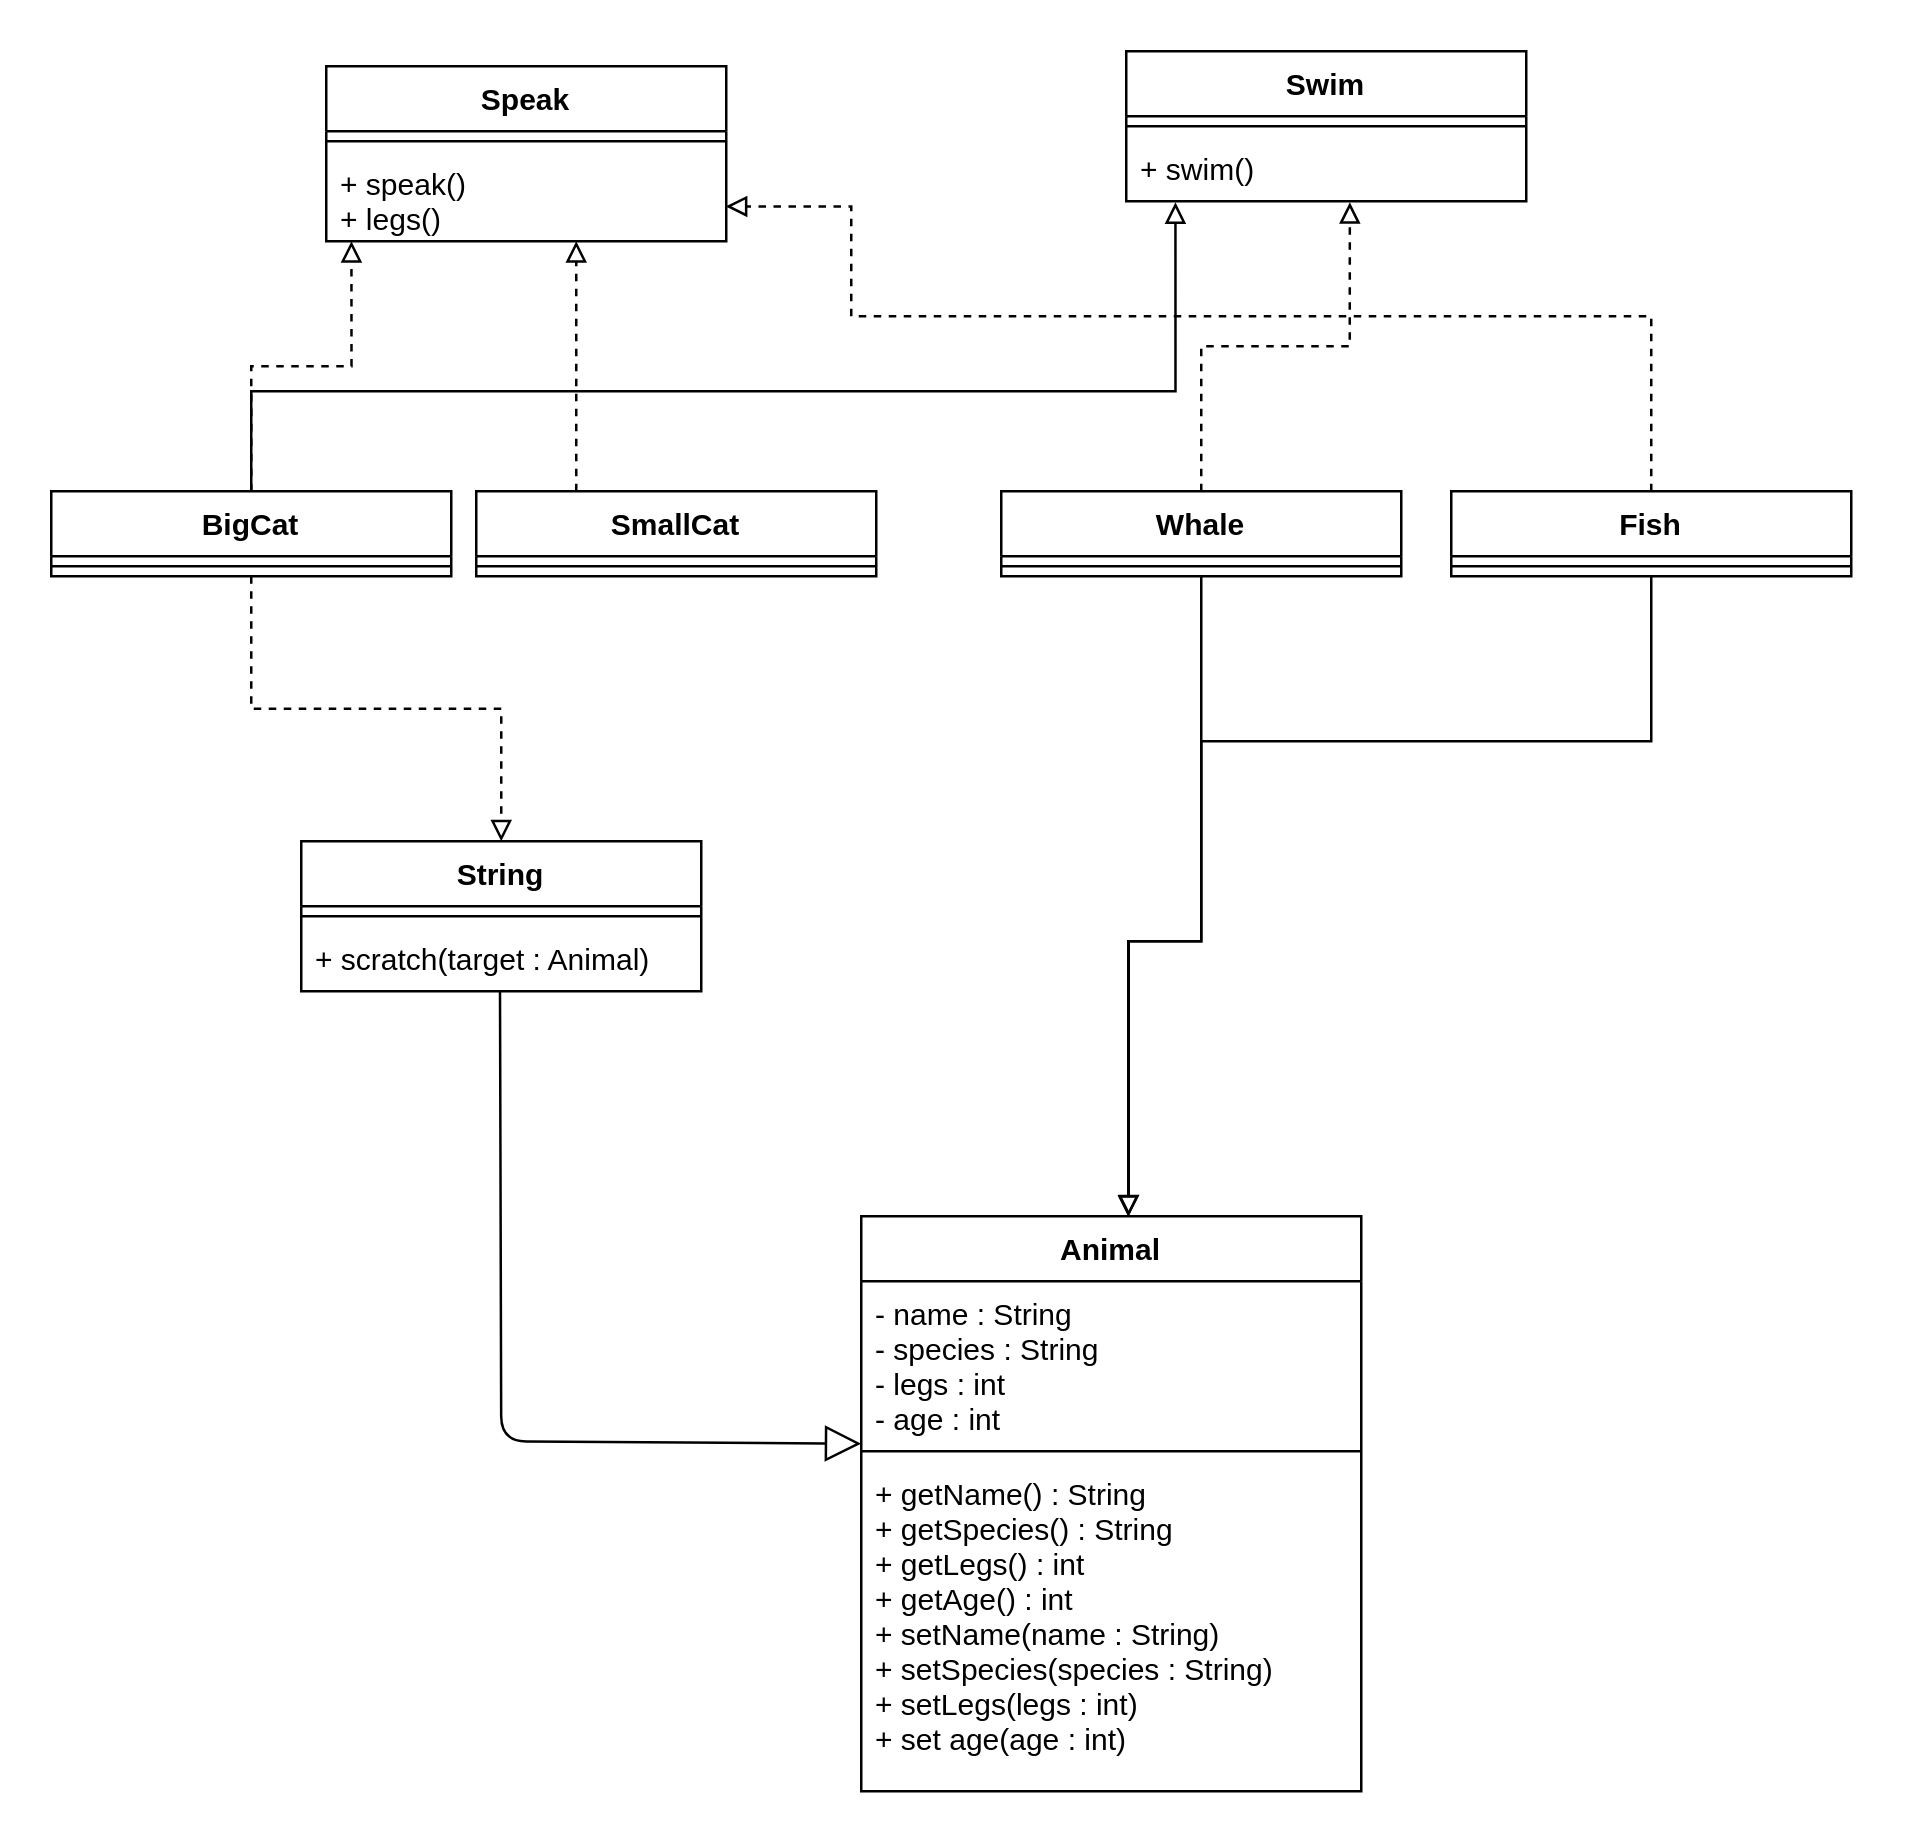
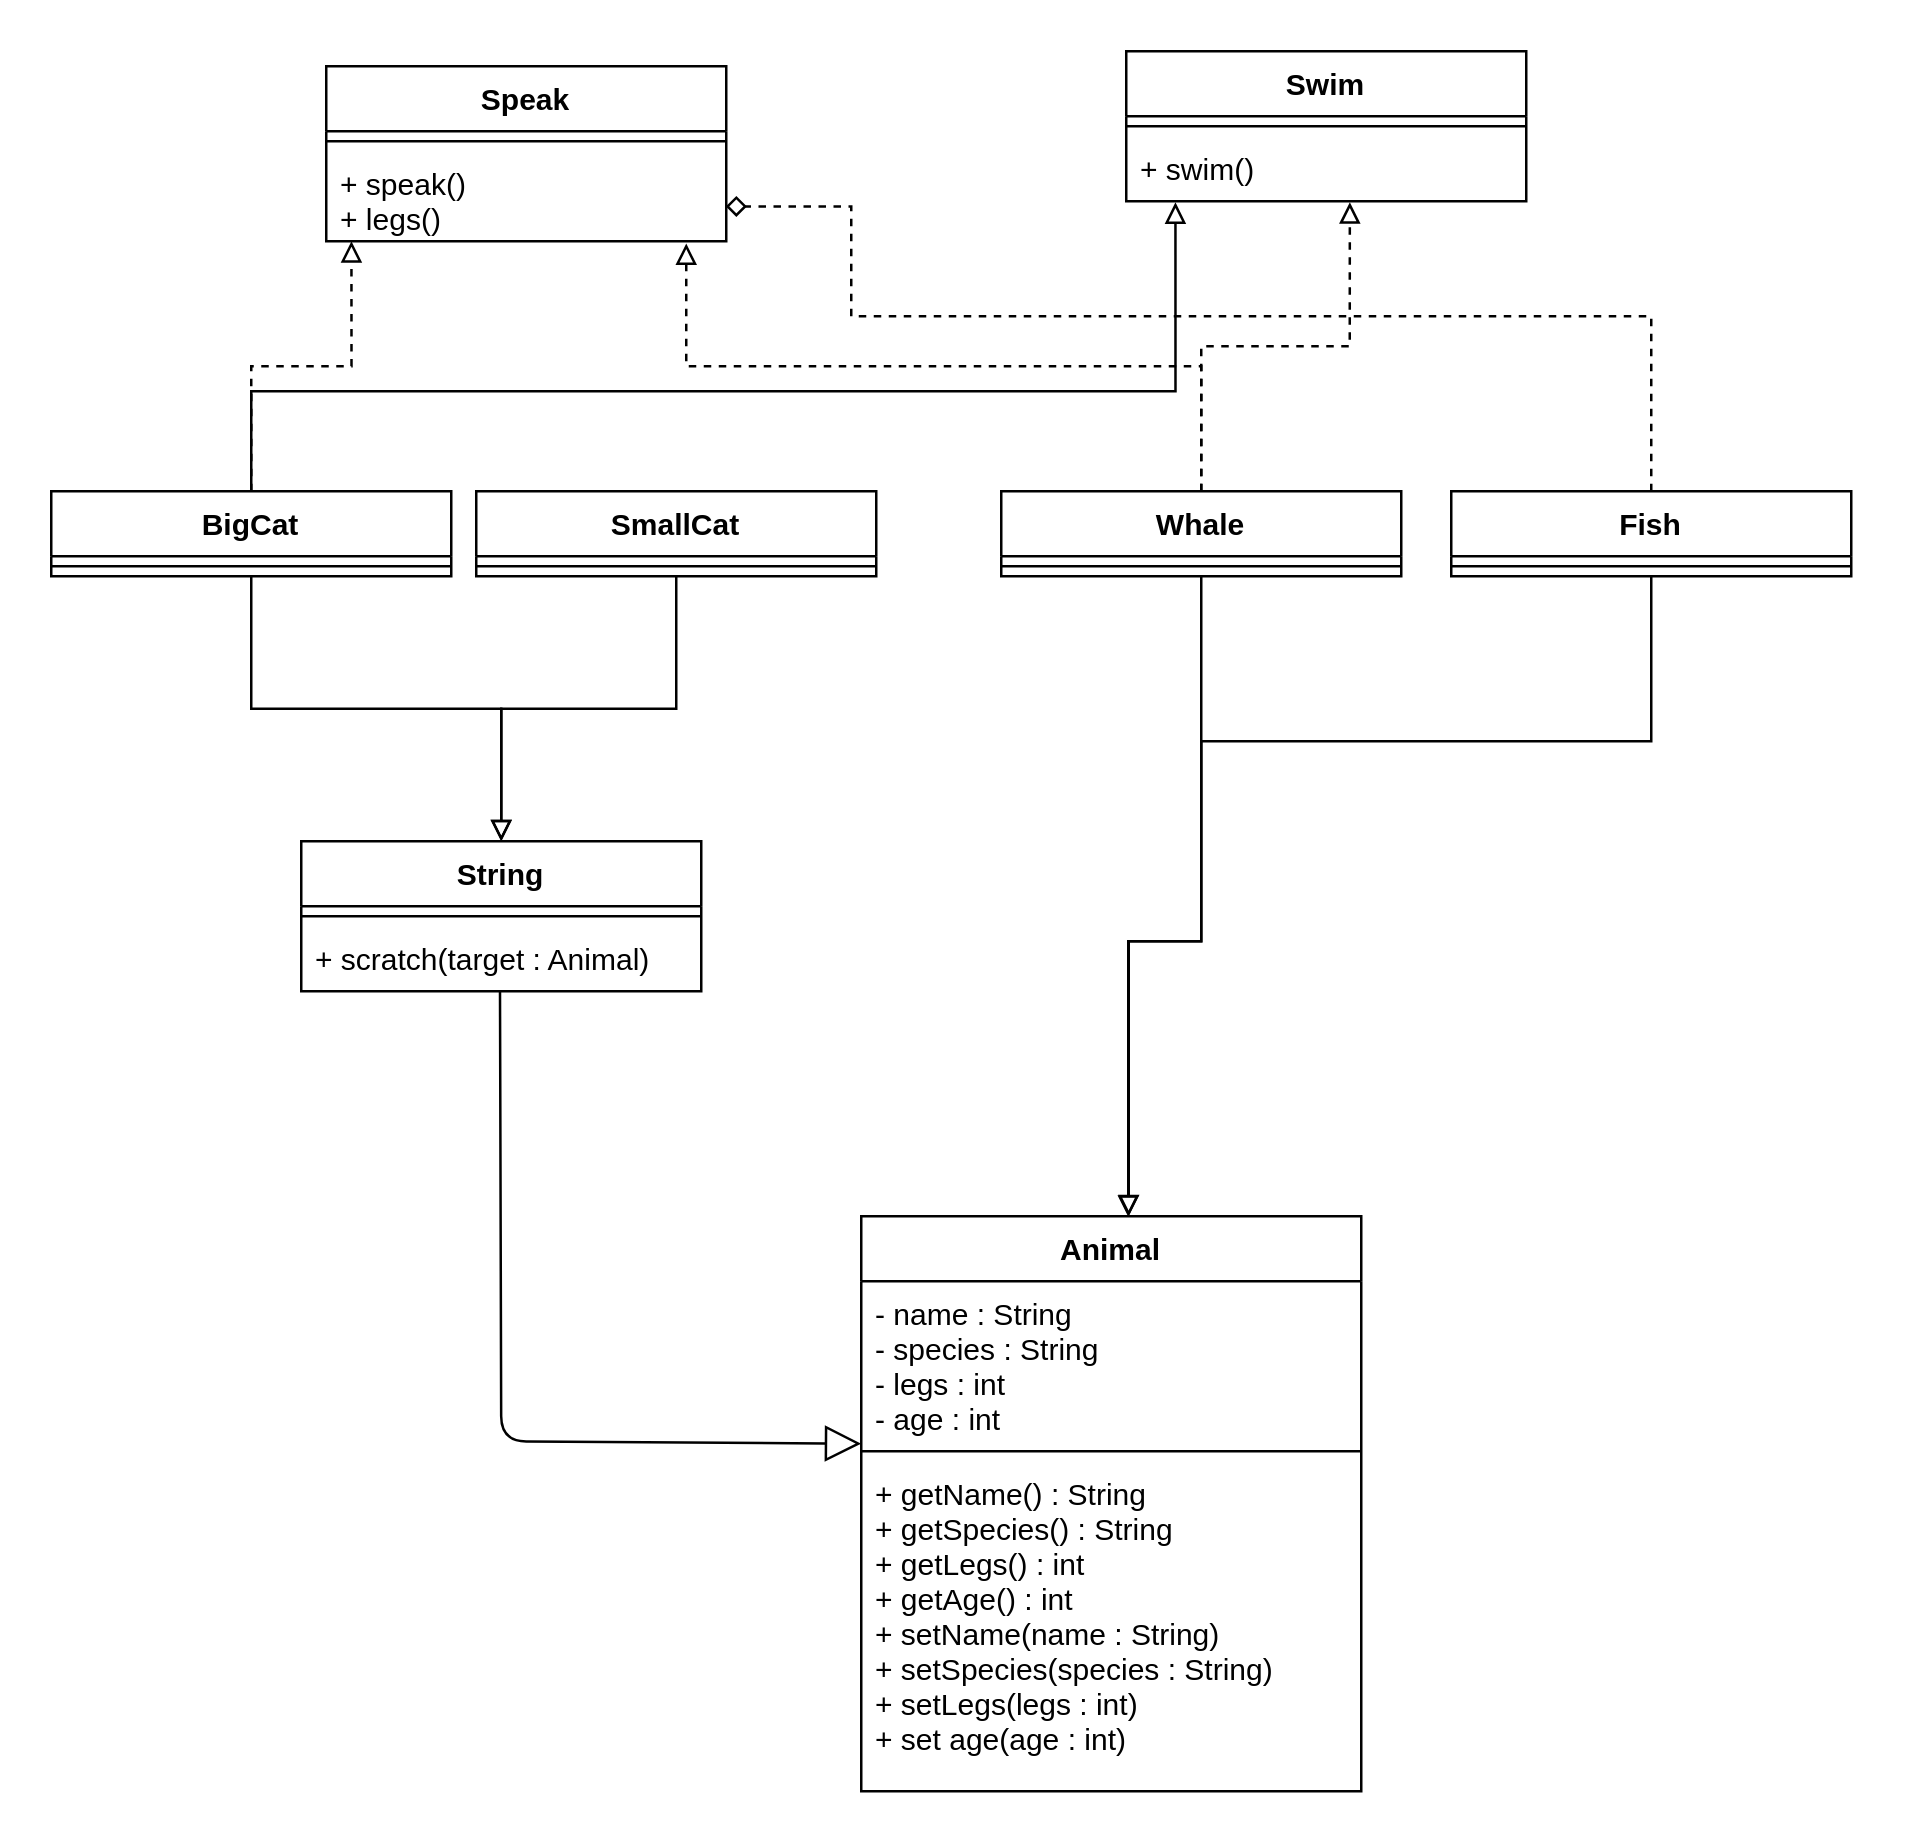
(747, 206) -> (747, 206)
(576, 325) -> none
none -> (877, 366)
(310, 709) -> (310, 709)
none -> (655, 709)
